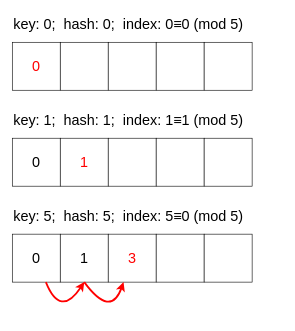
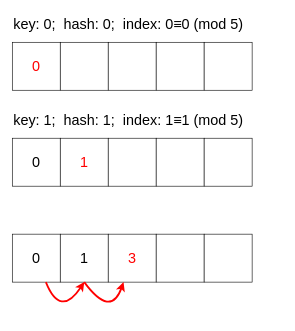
(147, 219) -> none
